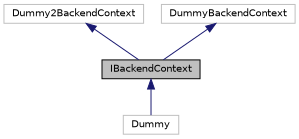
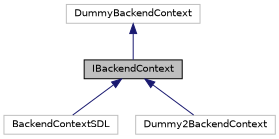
(116, 44) -> (173, 100)
(151, 125) -> (61, 125)
